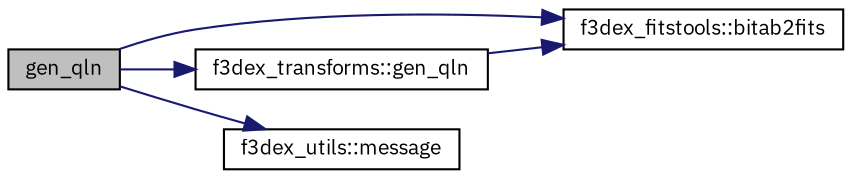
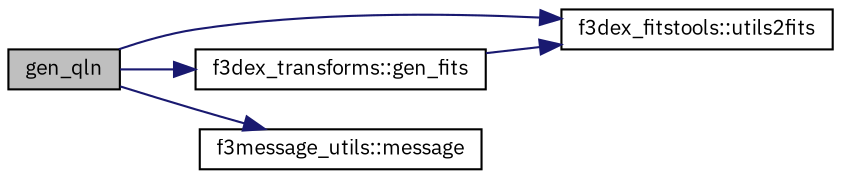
(703, 29) -> (697, 29)
(342, 69) -> (341, 69)
(342, 149) -> (341, 149)
